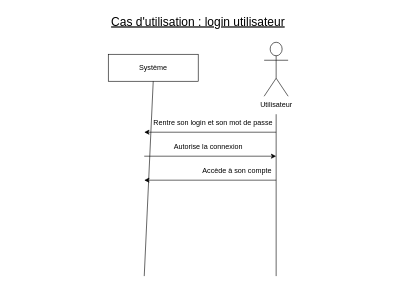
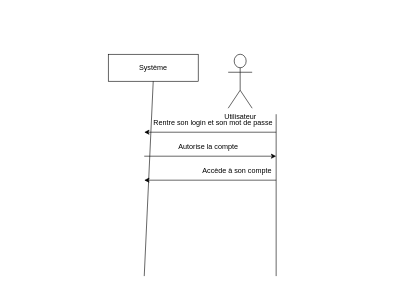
(198, 21) -> none
(276, 69) -> (240, 81)
(209, 147) -> (209, 147)
